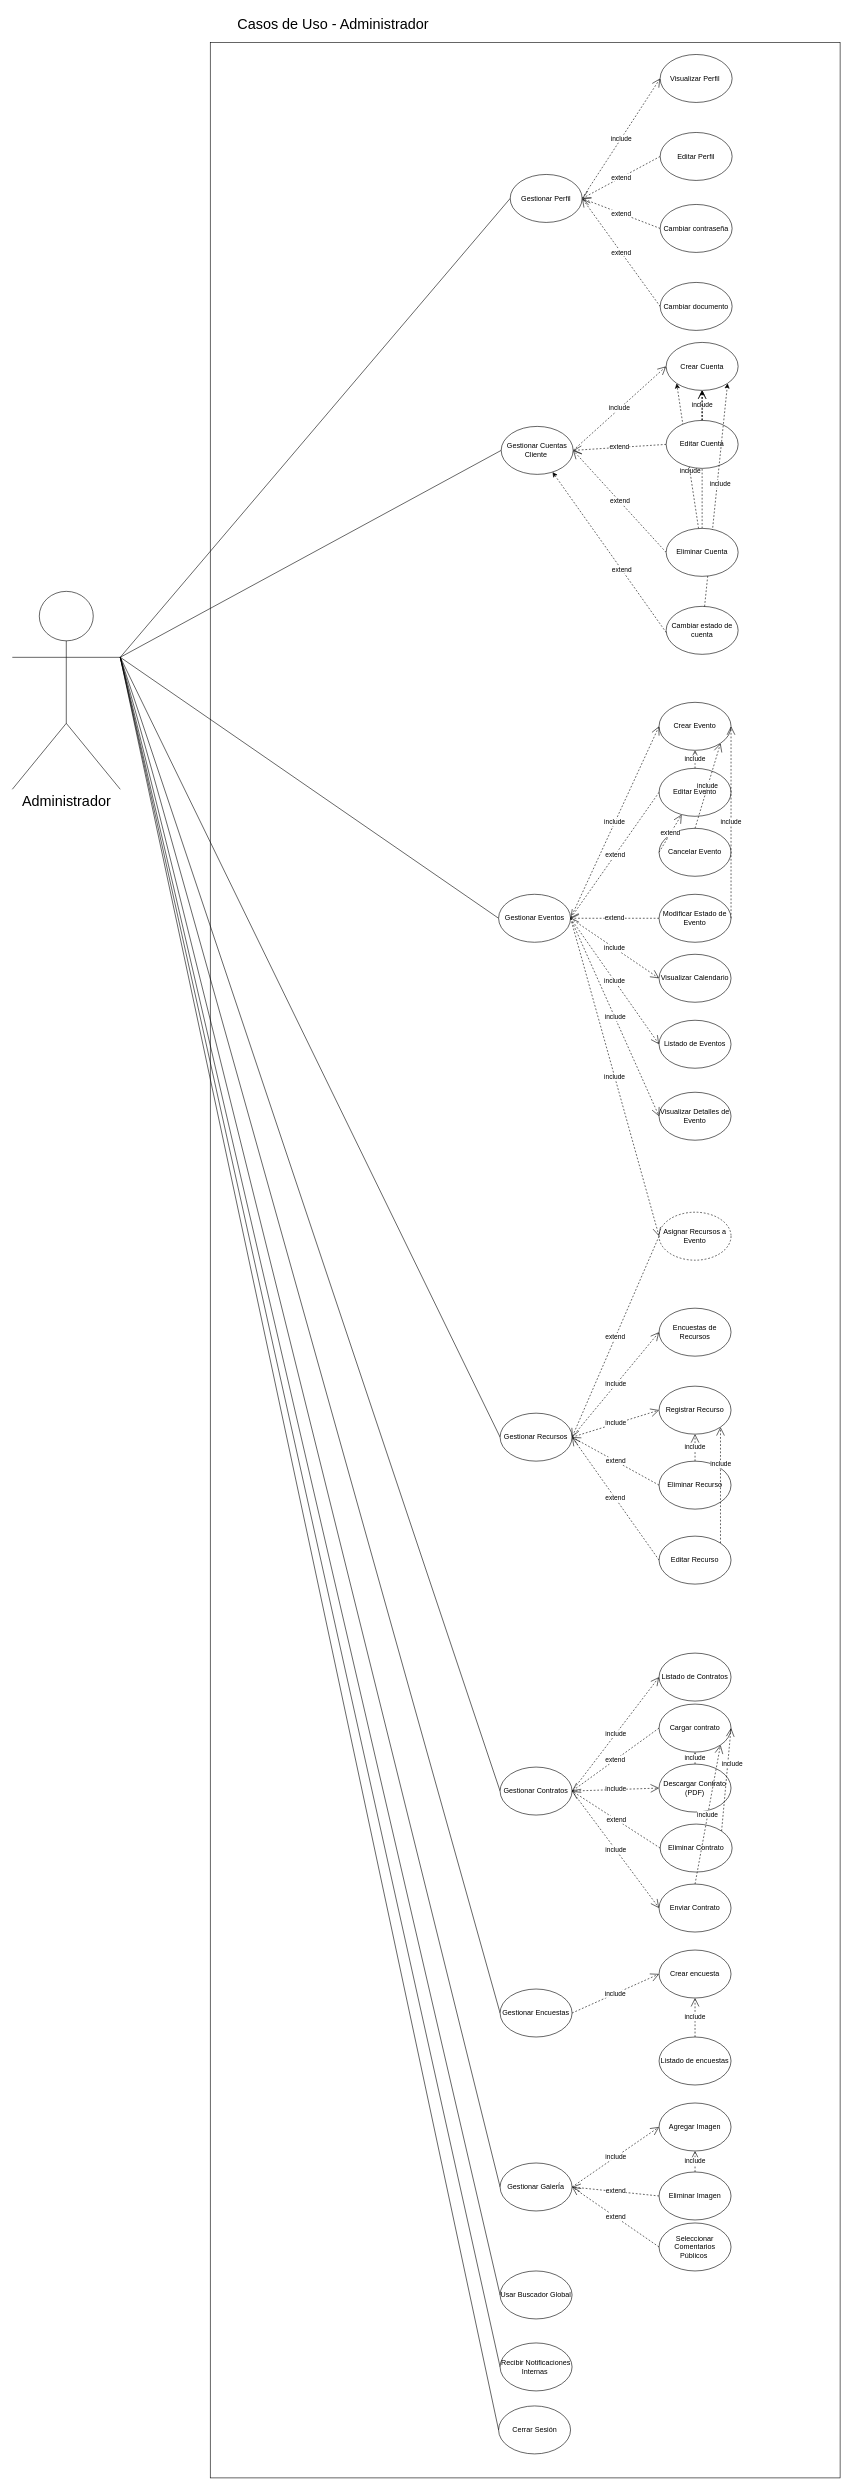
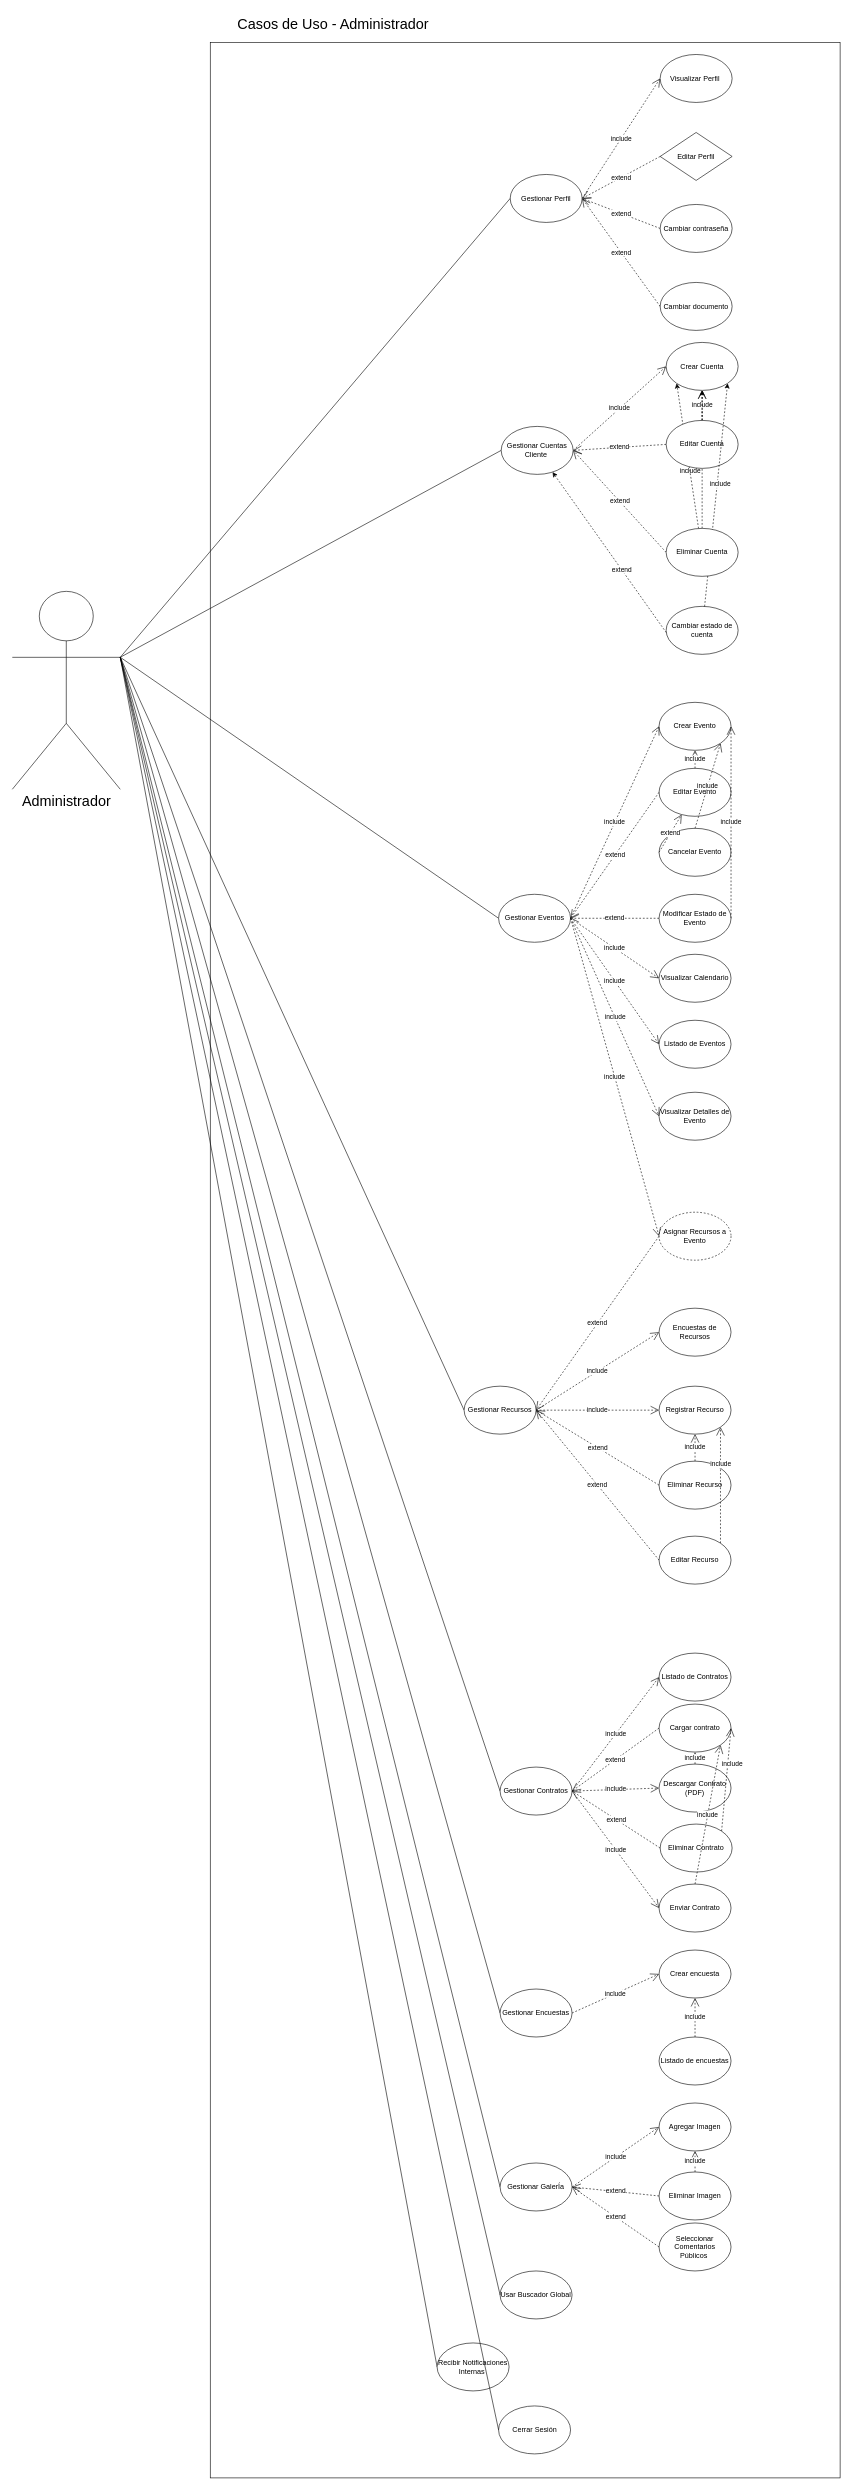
(696, 156) -> (696, 156)
(536, 1437) -> (500, 1410)
(536, 2367) -> (473, 2367)
